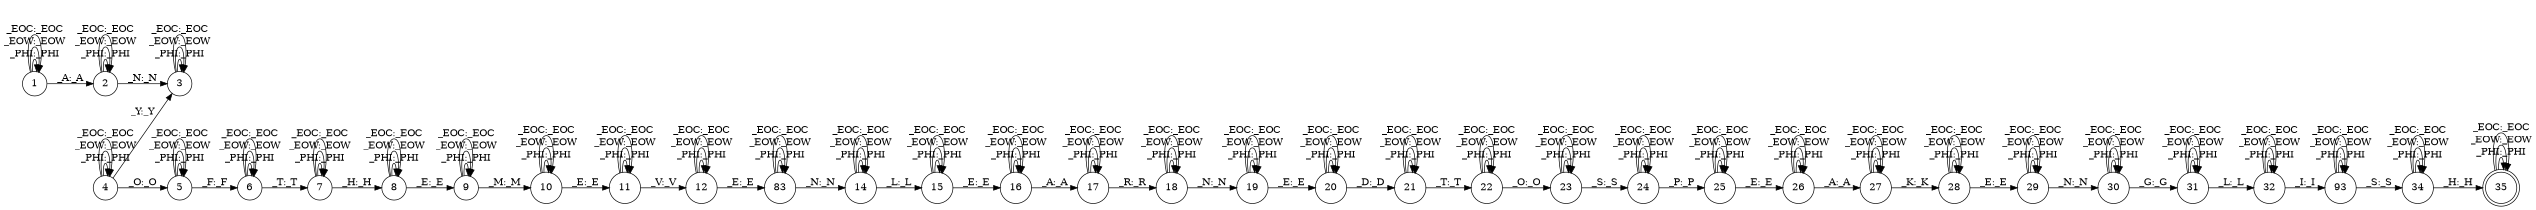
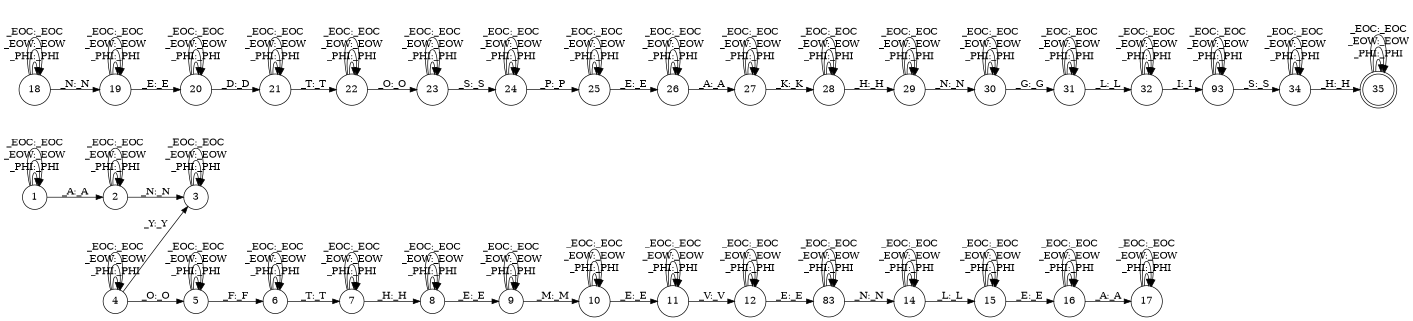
(1994, 183) -> (869, 85)
(1129, 188) -> none
